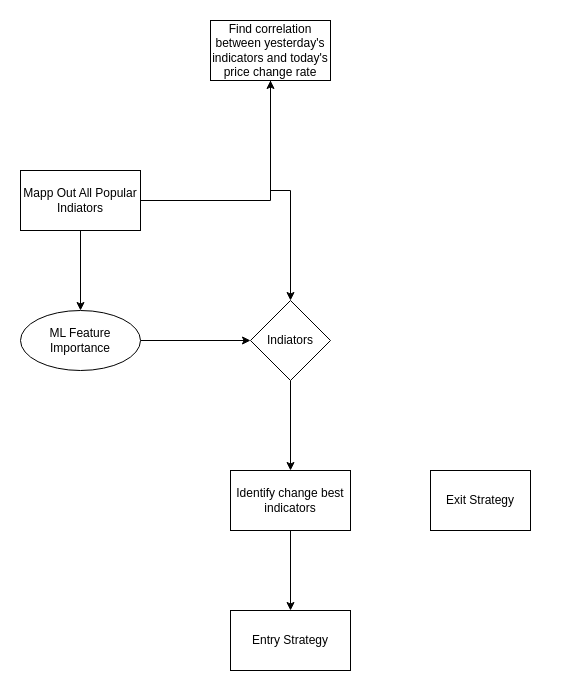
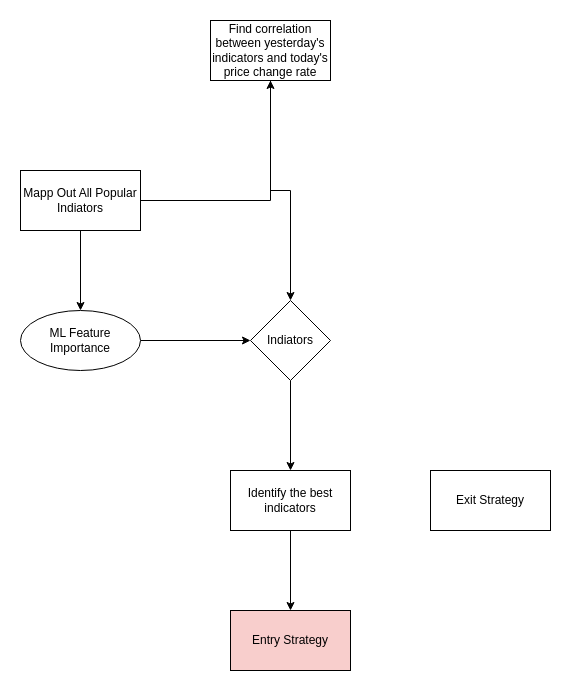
(291, 501) -> (291, 501)
(481, 501) -> (491, 501)
(291, 641) -> (291, 641)
